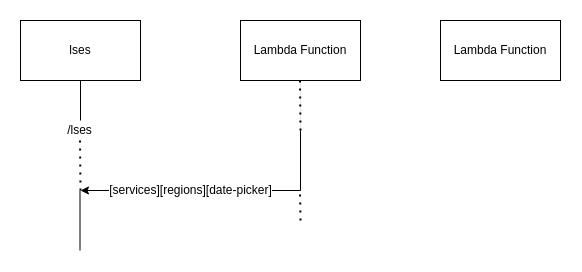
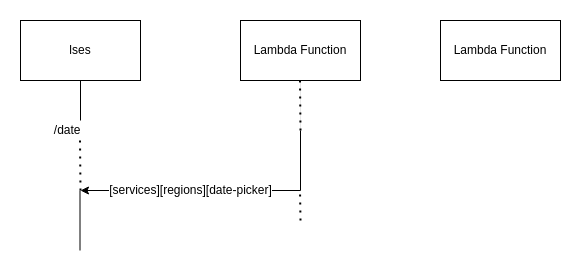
(81, 131) -> (81, 131)
